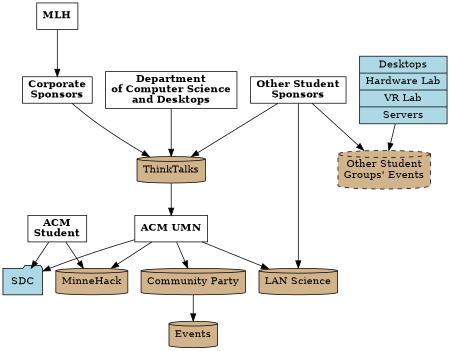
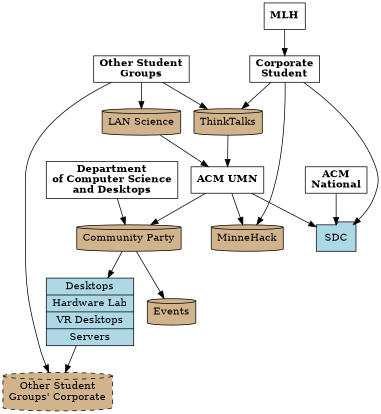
(57, 94) -> (285, 73)
(298, 94) -> (141, 73)
(403, 98) -> (90, 320)
(171, 129) -> (120, 208)
none -> (364, 143)
(384, 170) -> (58, 392)
(57, 233) -> (336, 184)
(73, 252) -> (281, 152)
(232, 254) -> (181, 149)
none -> (117, 261)
